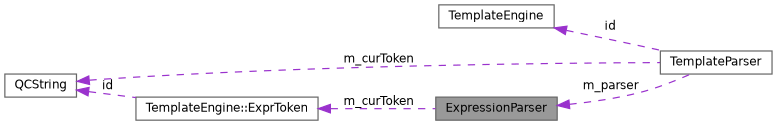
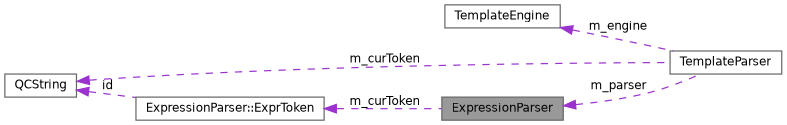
(609, 27) -> (617, 27)
(227, 109) -> (230, 109)
